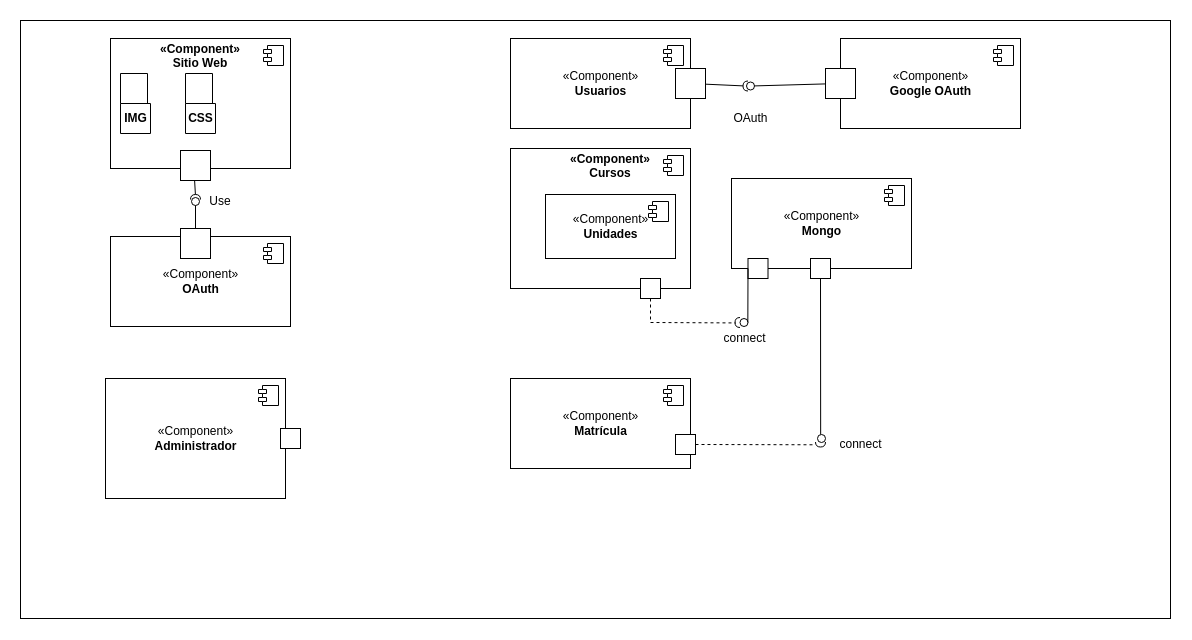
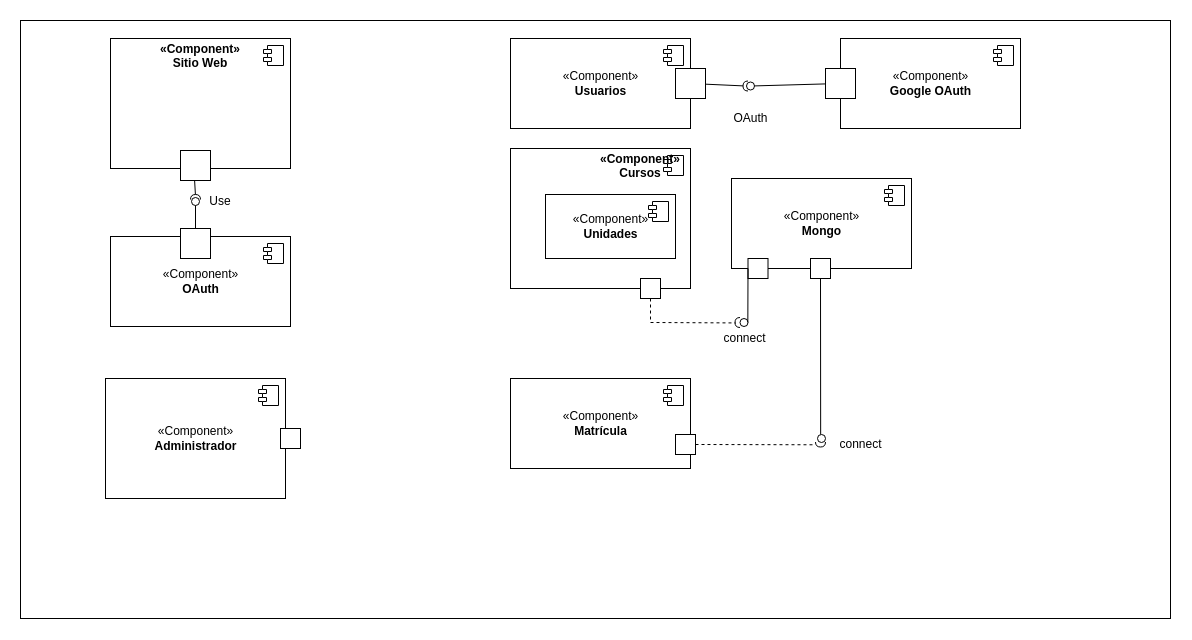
(136, 104) -> none
(201, 104) -> none
(611, 166) -> (641, 166)
